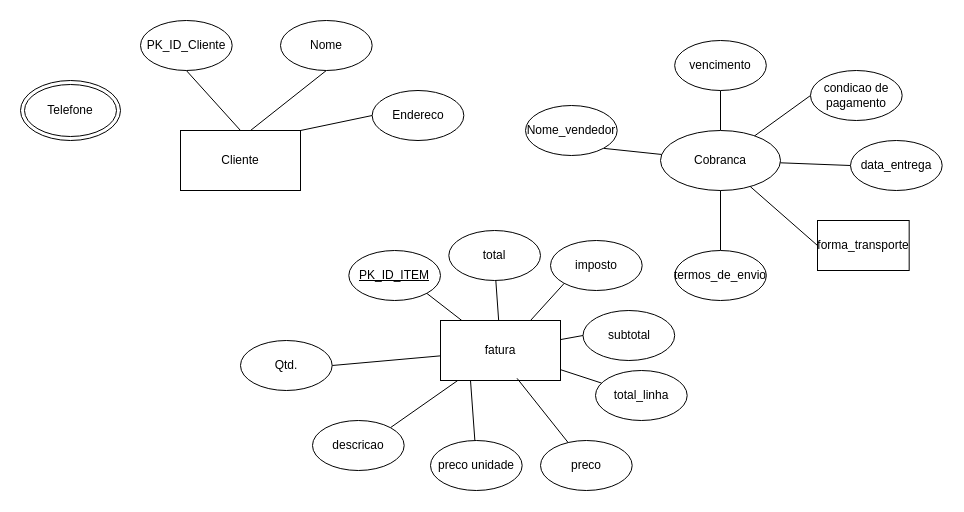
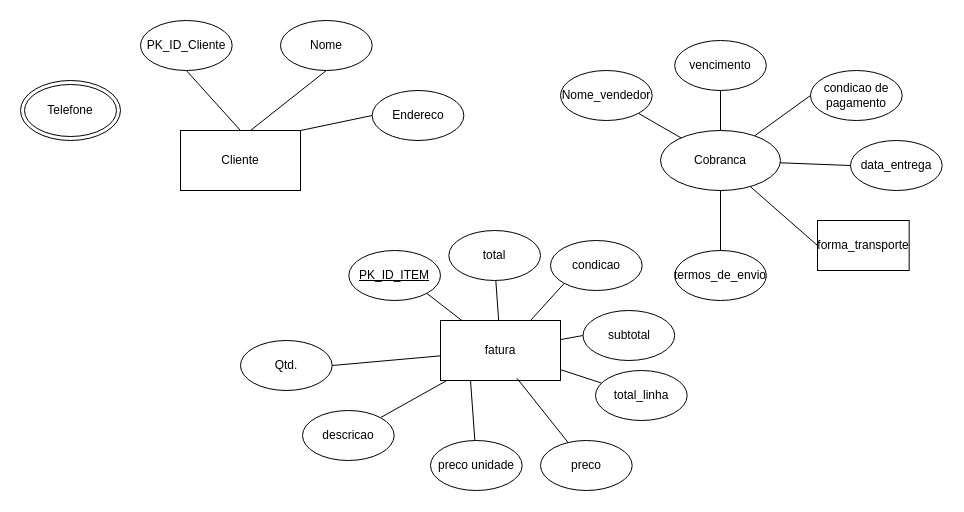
(571, 131) -> (606, 96)
(597, 266) -> (597, 266)
(358, 446) -> (348, 436)
